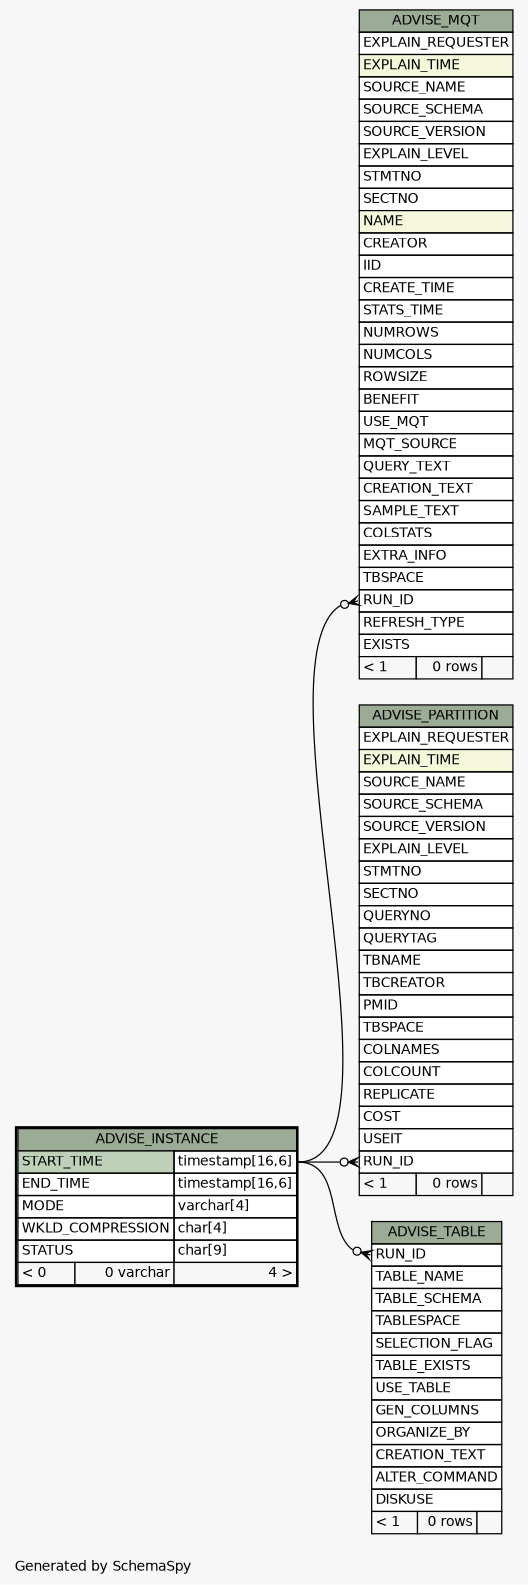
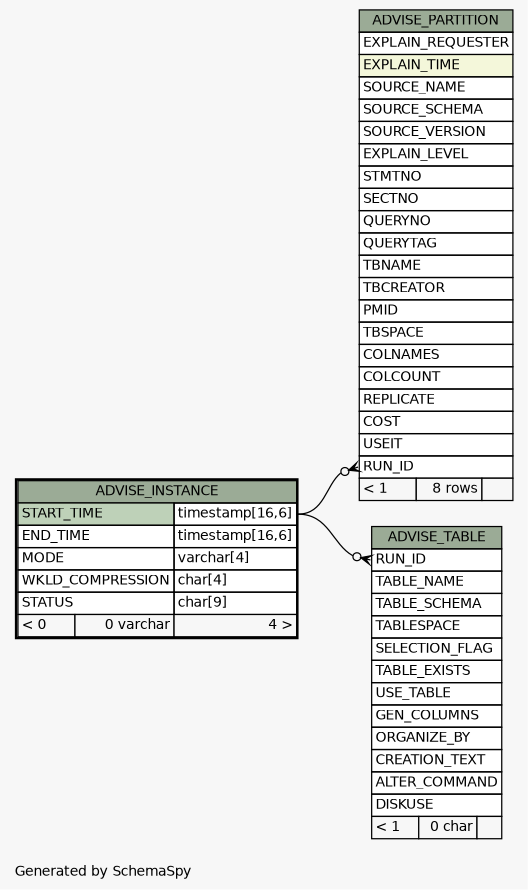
(436, 344) -> none
(455, 1184) -> (455, 489)
(450, 1522) -> (452, 827)
